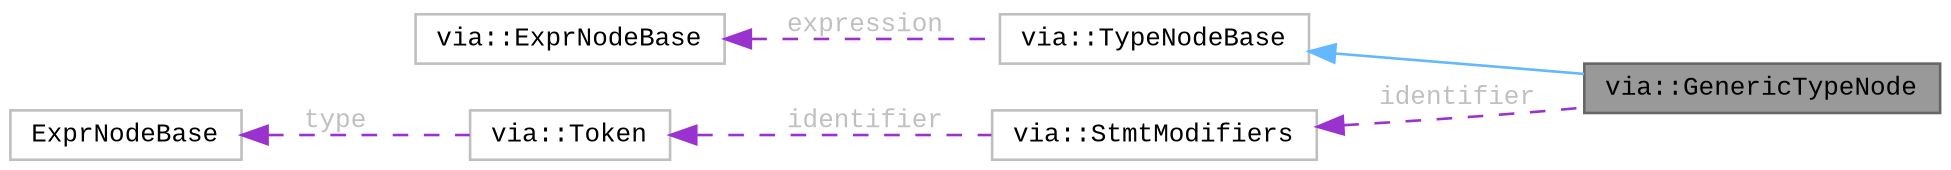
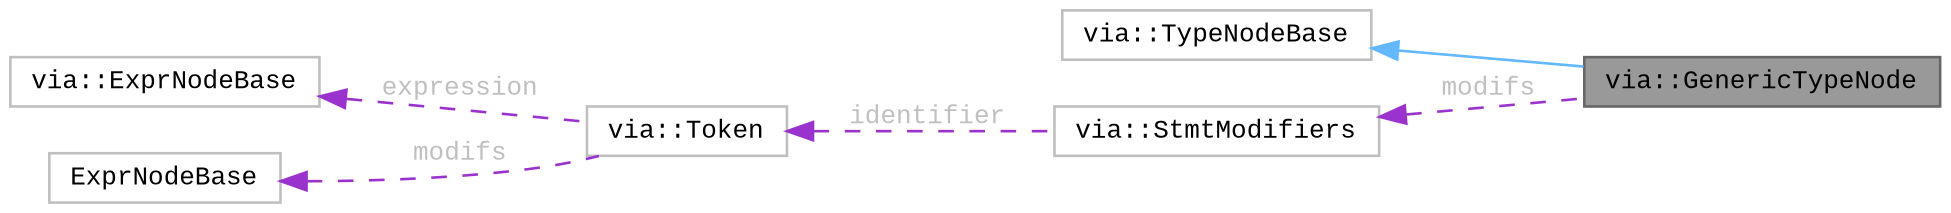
(875, 39) -> (467, 110)
(1451, 97) -> (1482, 88)
(329, 121) -> (453, 153)
